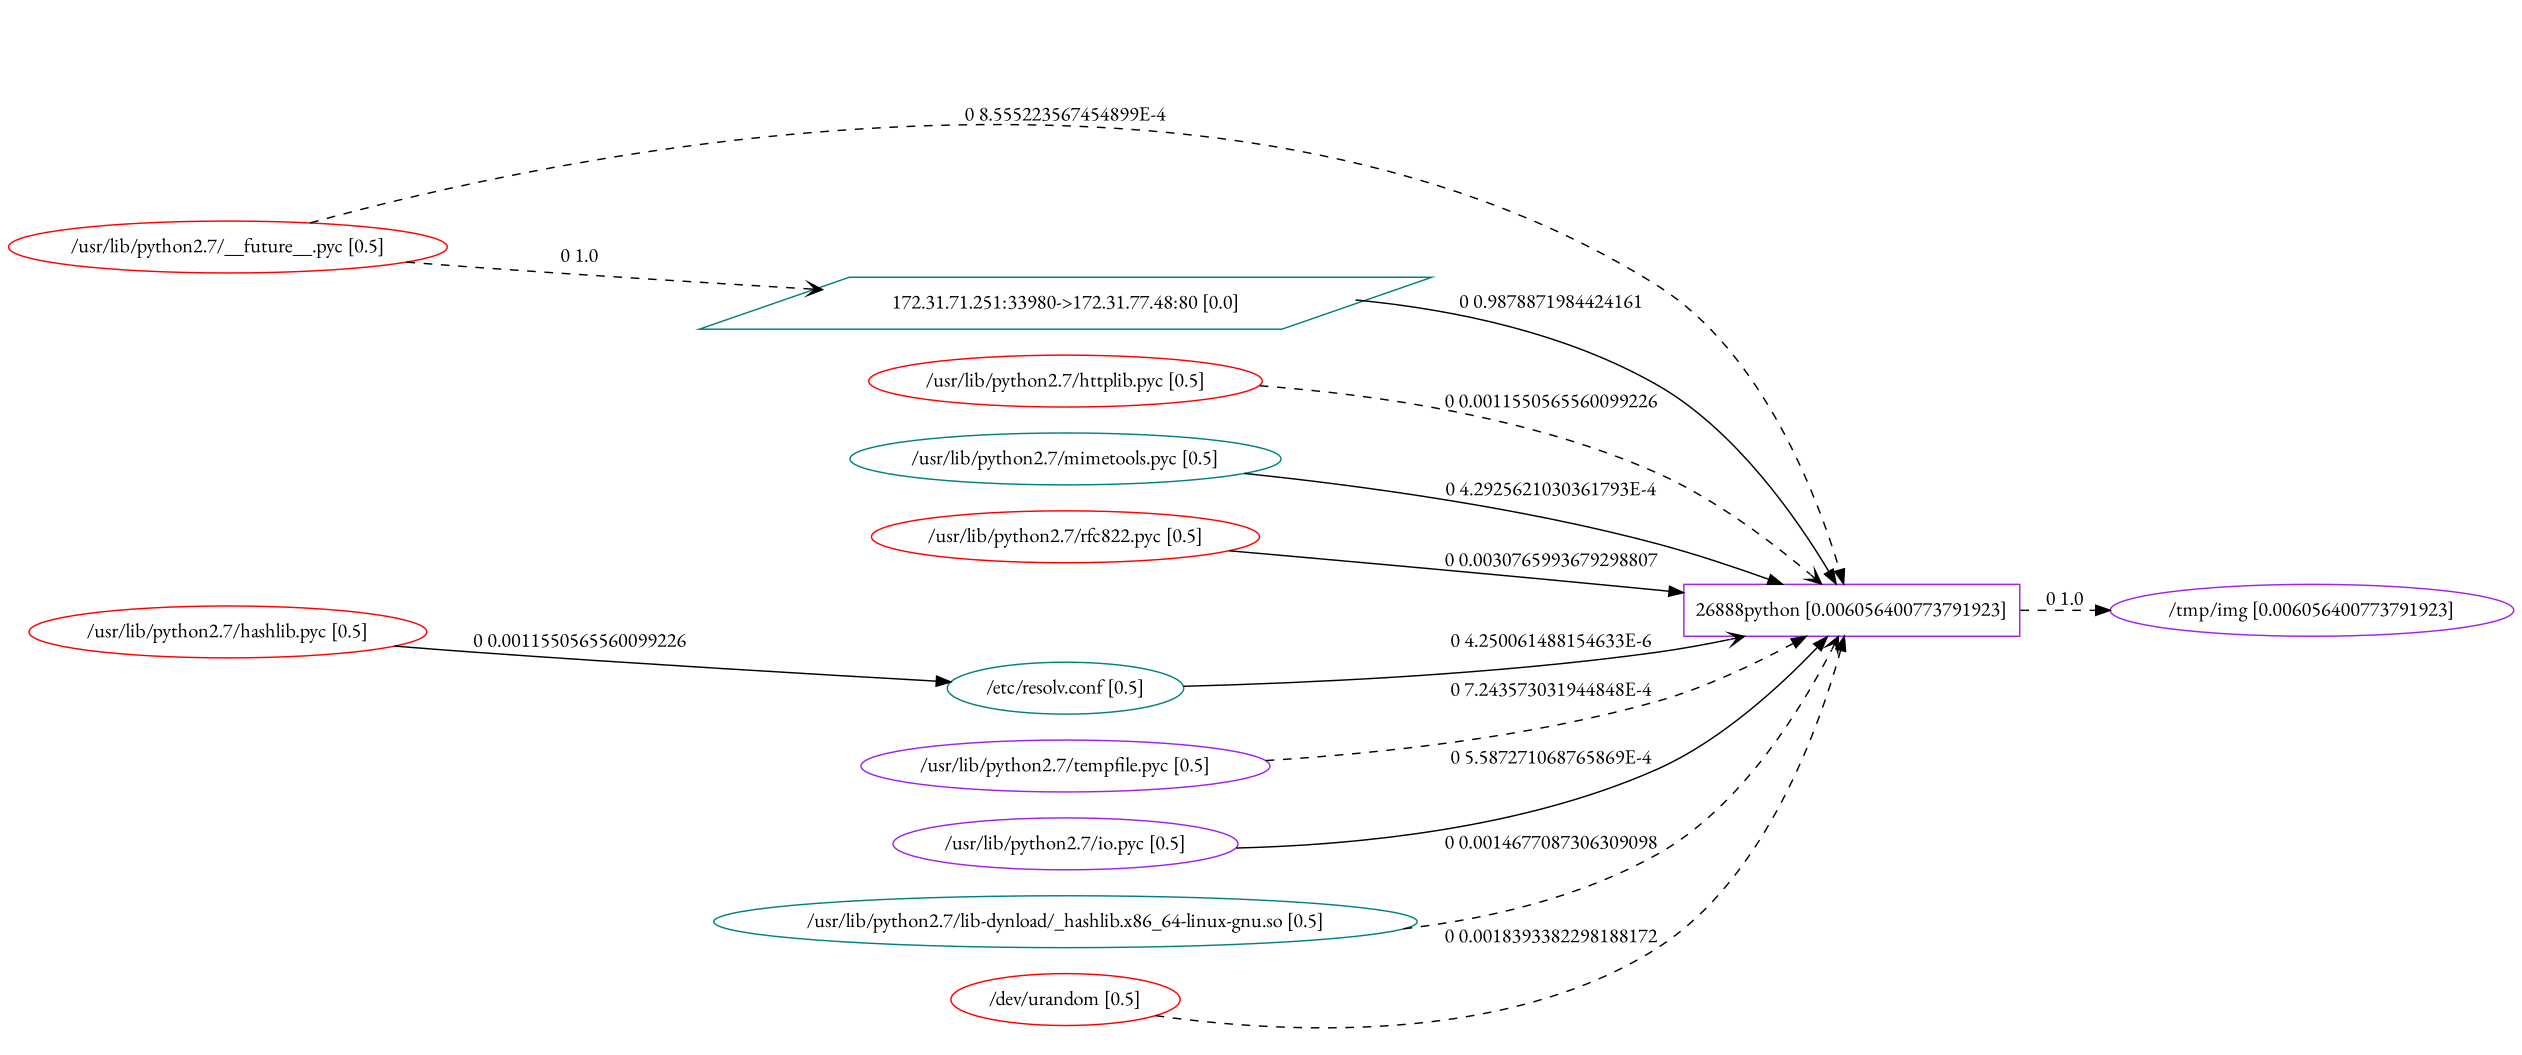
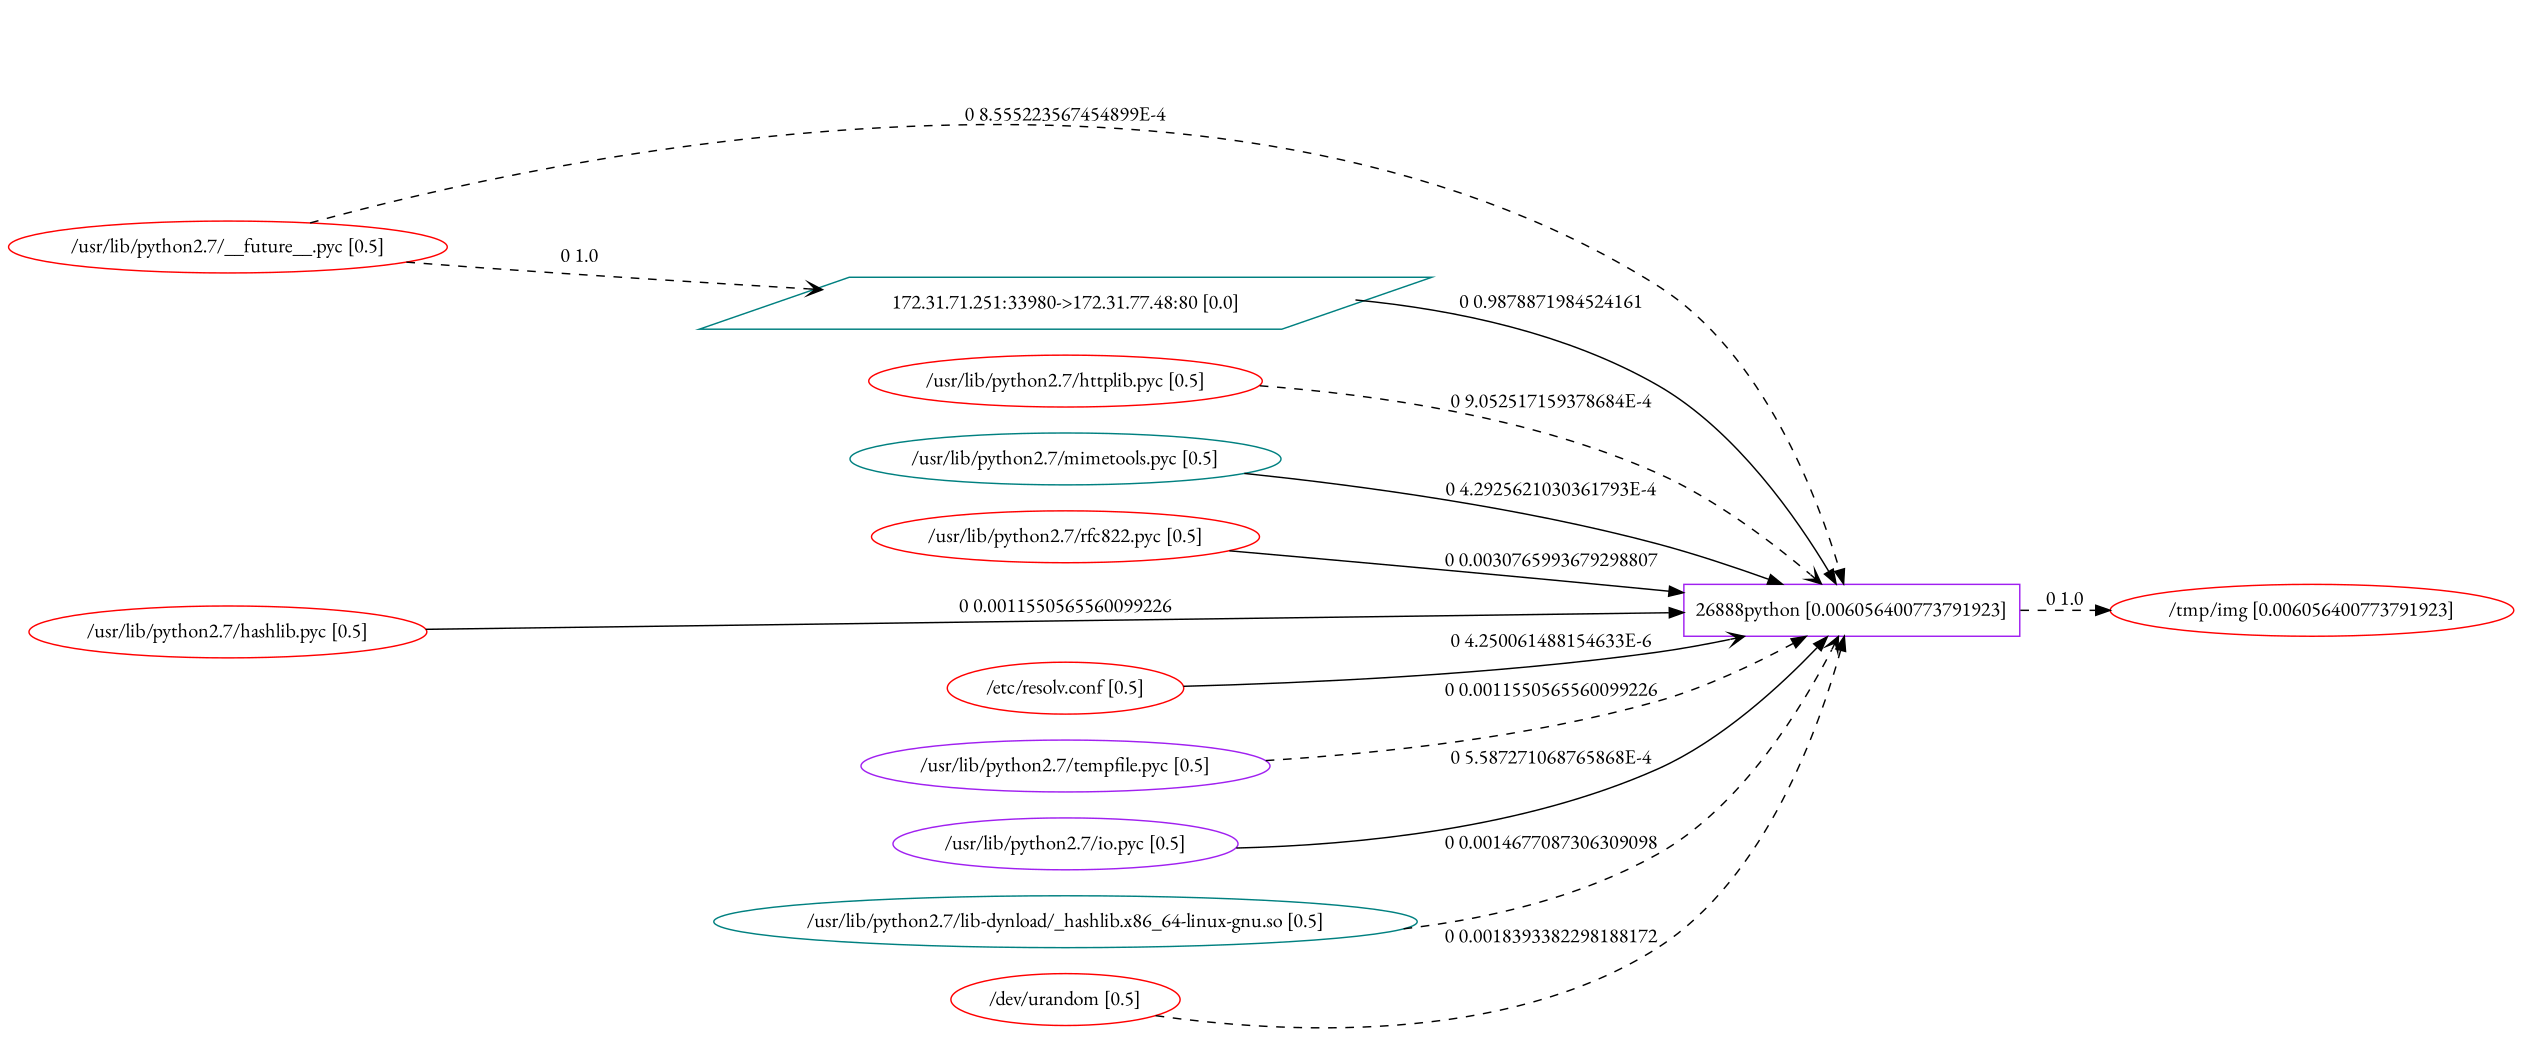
(1551, 303) -> (1551, 303)
(1551, 402) -> (1551, 402)
(2312, 610) -> (2312, 610)
(665, 665) -> (1047, 621)
(1066, 688) -> (1066, 688)
(1551, 690) -> (1551, 690)
(1551, 758) -> (1551, 758)
